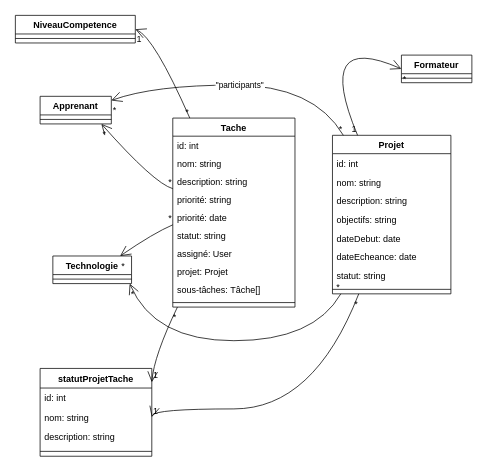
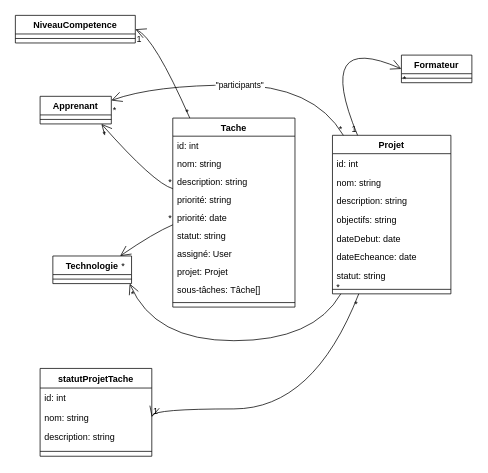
(162, 343) -> none
